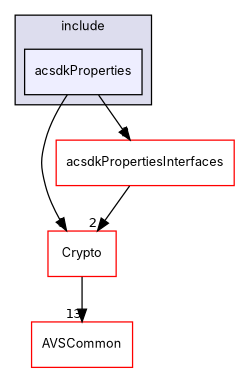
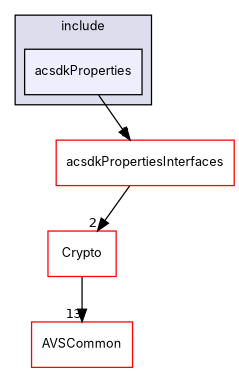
(42, 156) -> none
